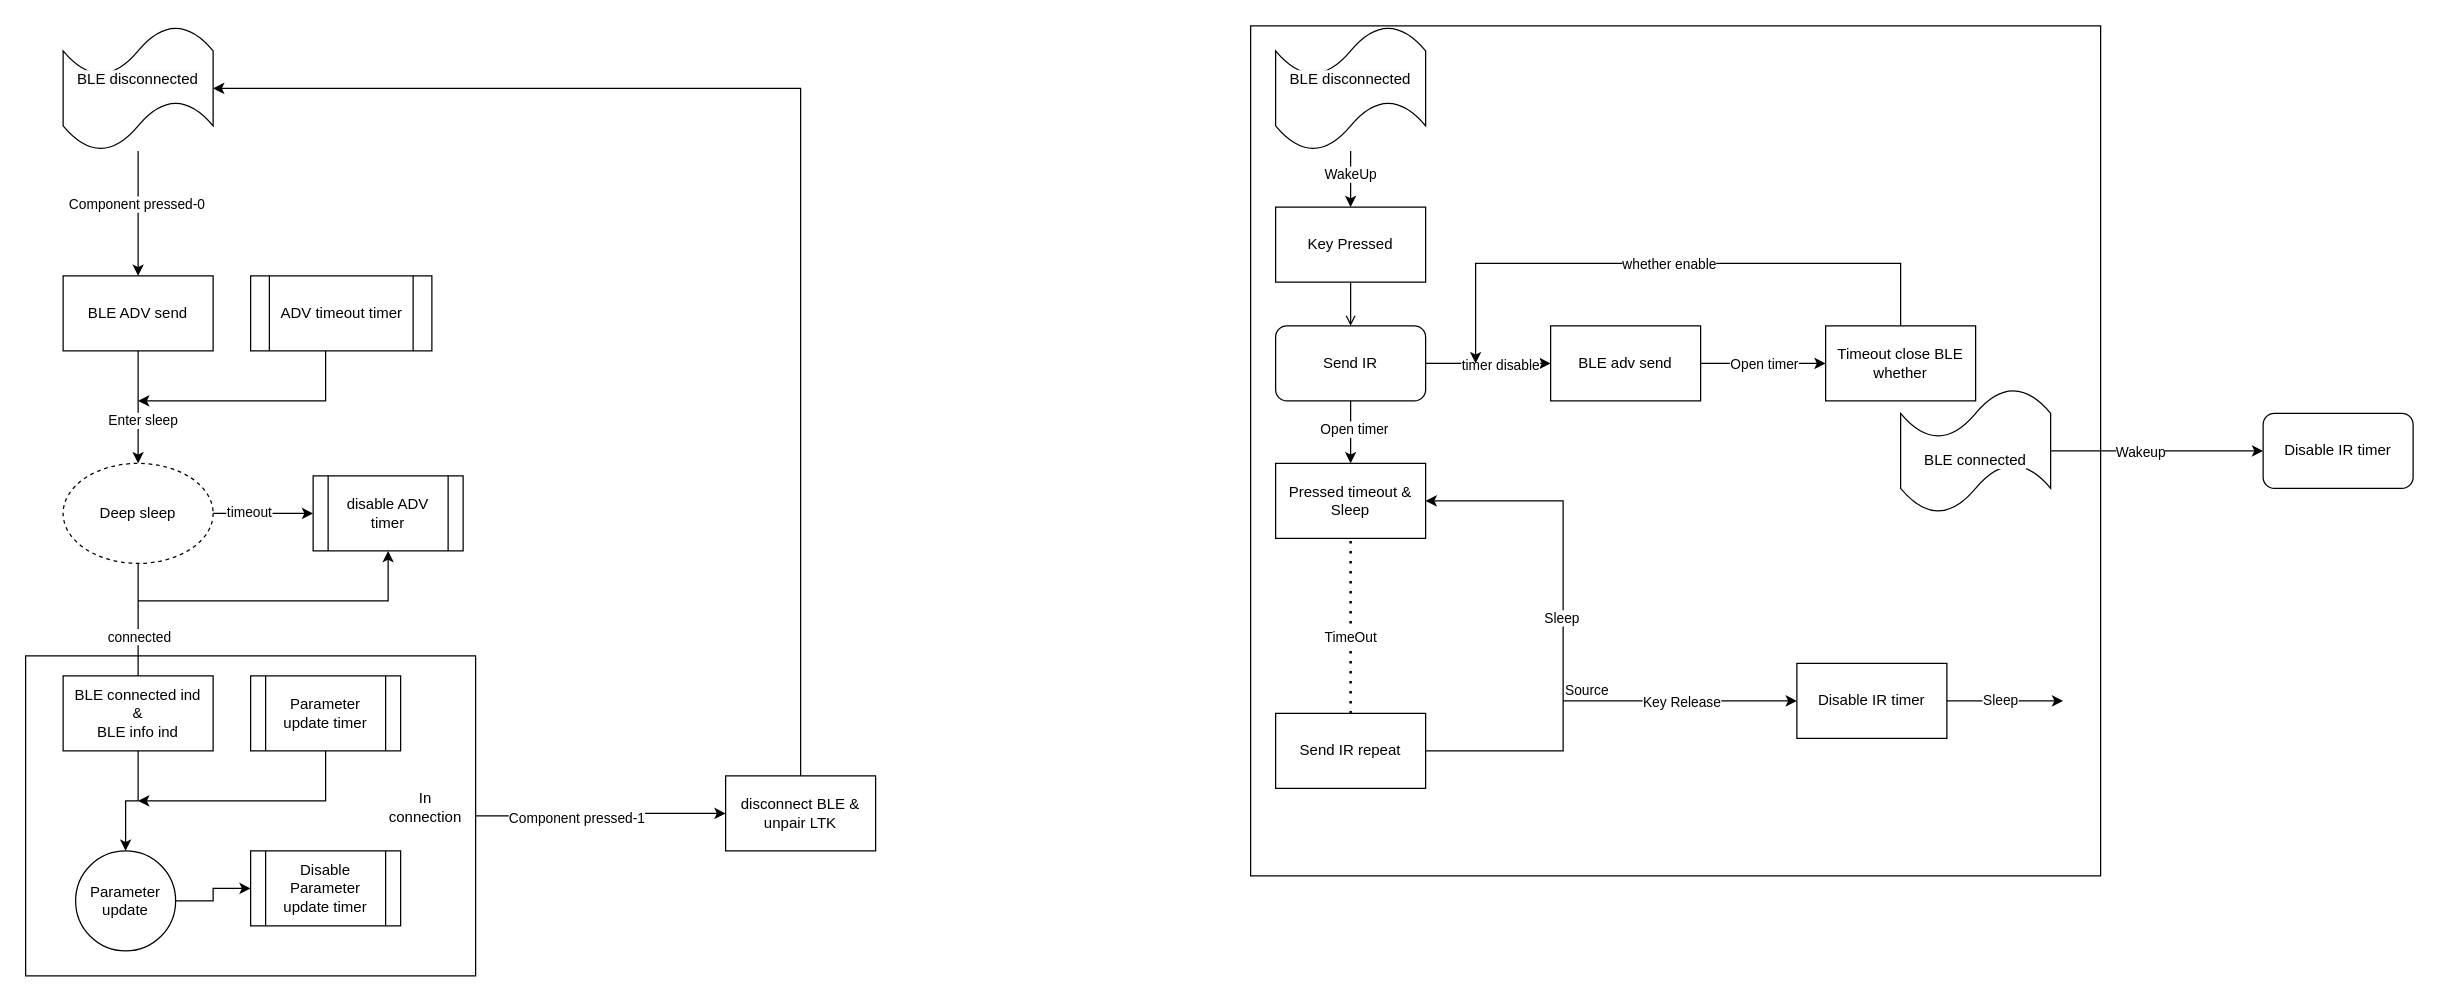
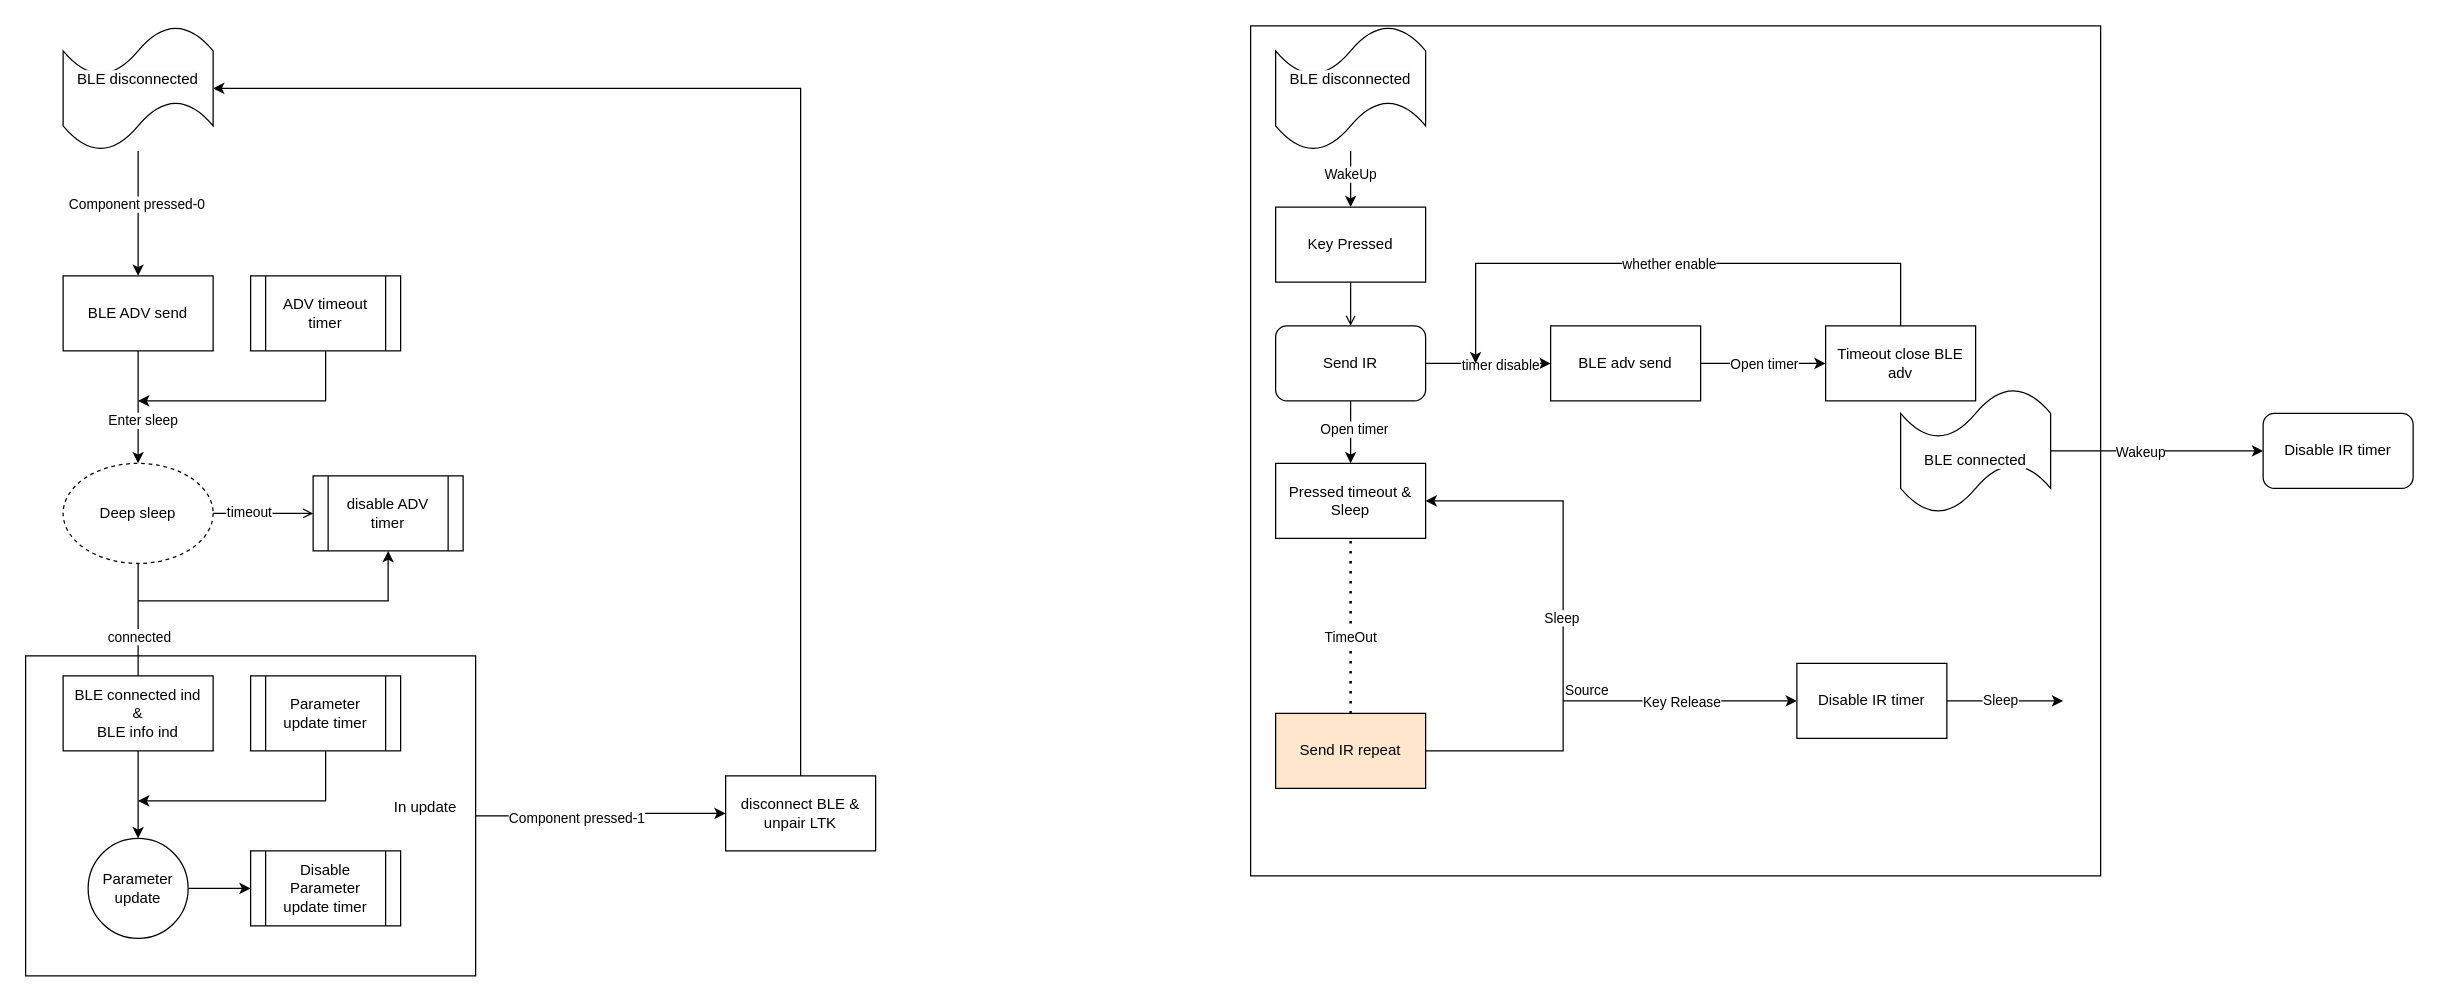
(341, 313) -> (326, 313)
(1901, 363) -> (1901, 363)
(303, 513) -> (305, 513)
(1351, 751) -> (1351, 751)
(426, 807) -> (426, 807)
(126, 901) -> (138, 888)
